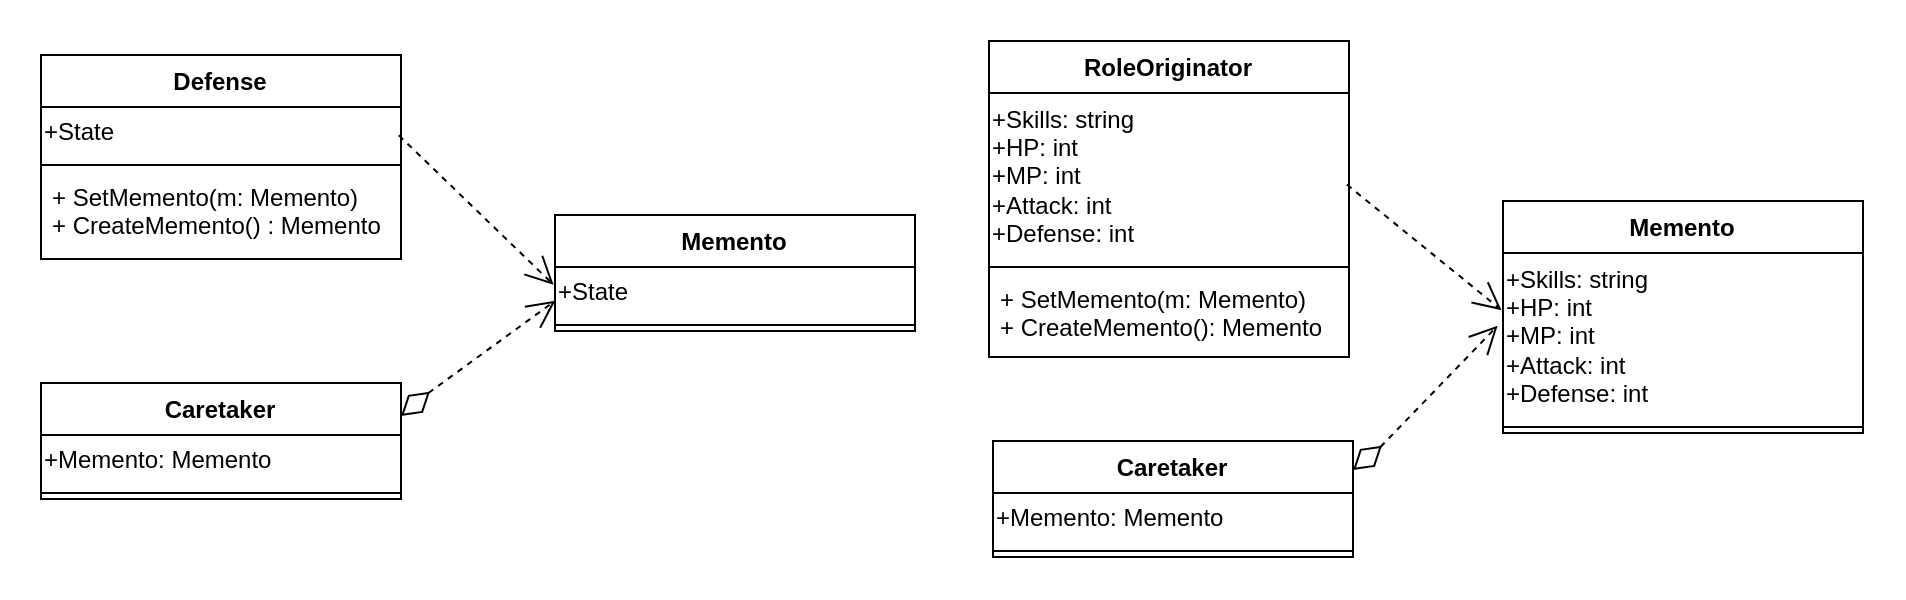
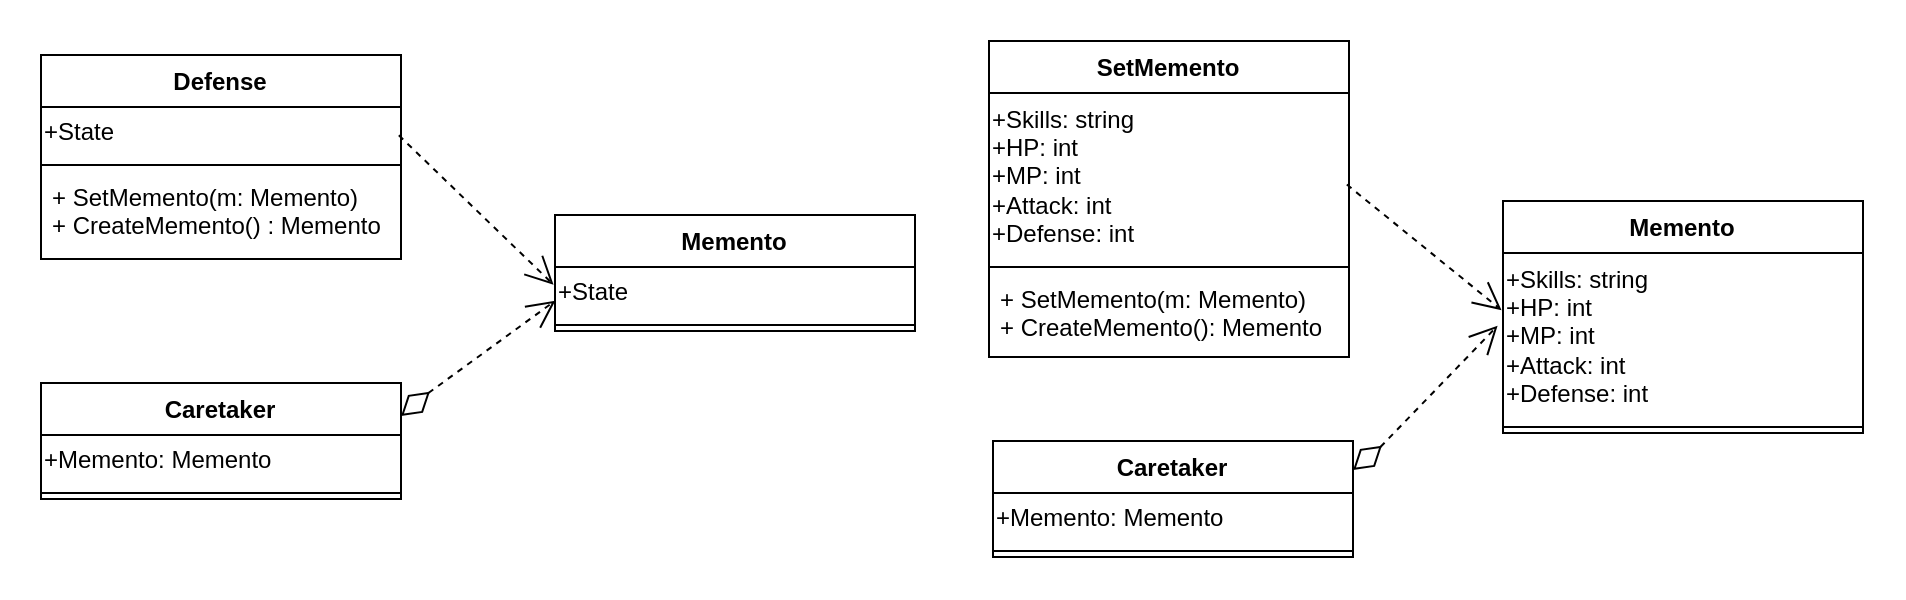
(1168, 68) -> (1168, 68)
